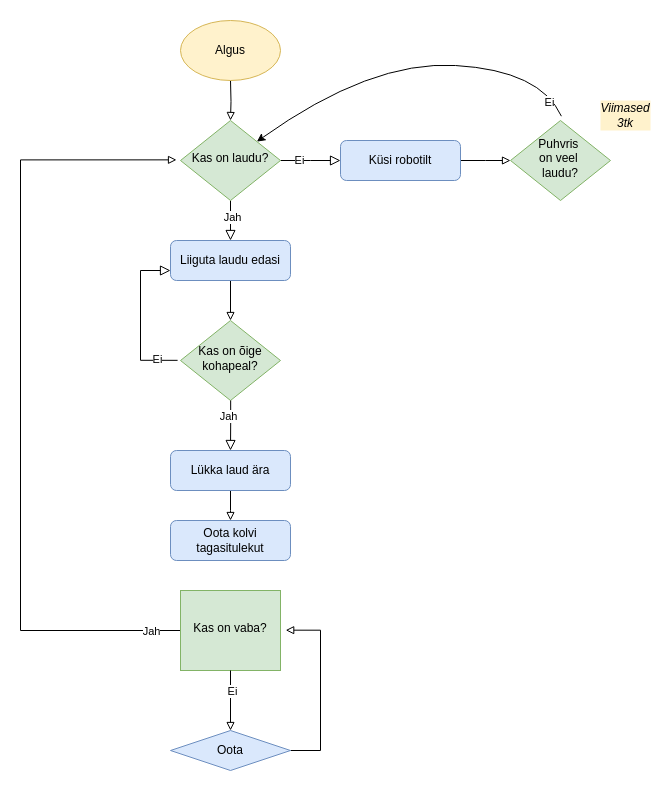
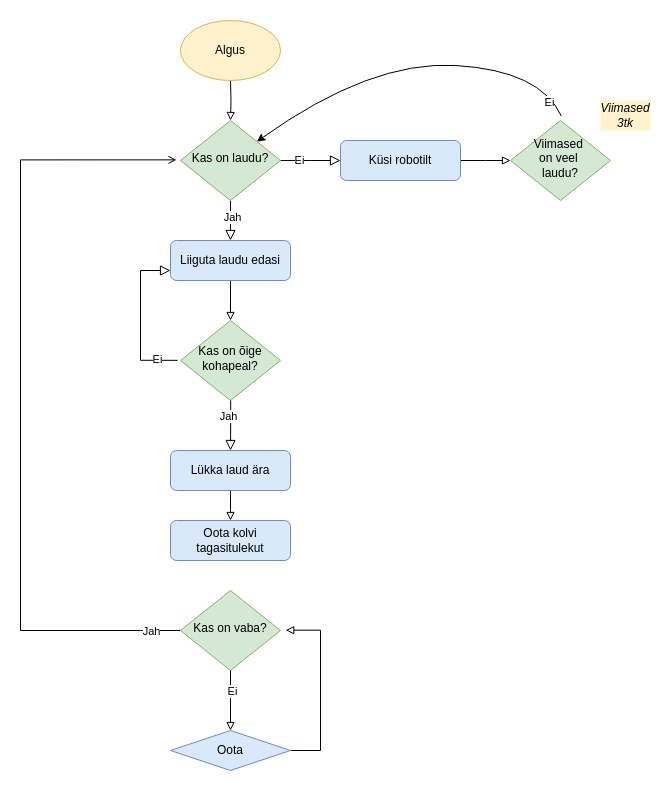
(561, 159) -> (561, 159)
(167, 160) -> (170, 160)
(231, 631) -> (231, 631)
